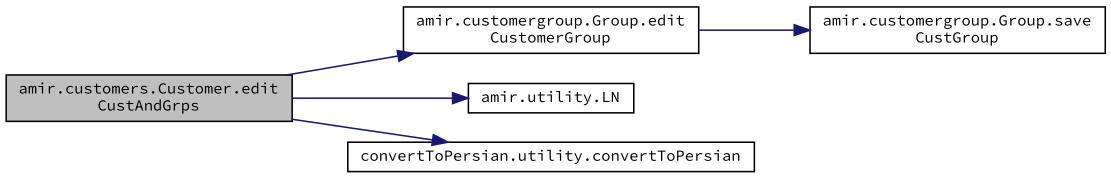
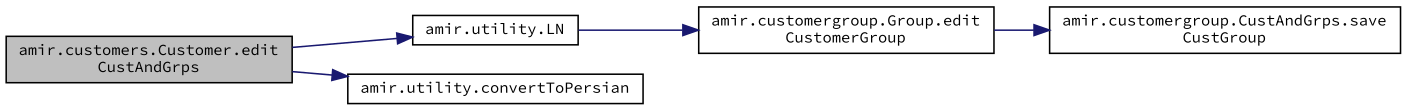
(958, 30) -> (1225, 30)
(342, 65) -> (630, 30)
(551, 157) -> (495, 89)
